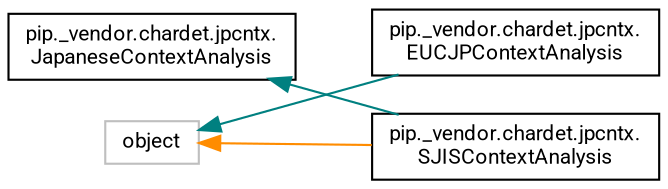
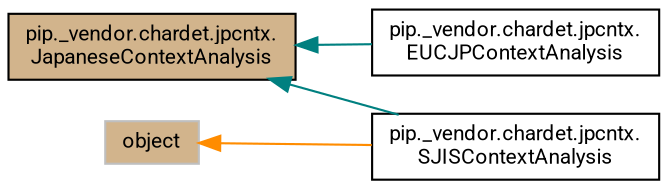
(152, 47) -> (152, 47)
(300, 102) -> (345, 45)
(152, 142) -> (152, 142)
